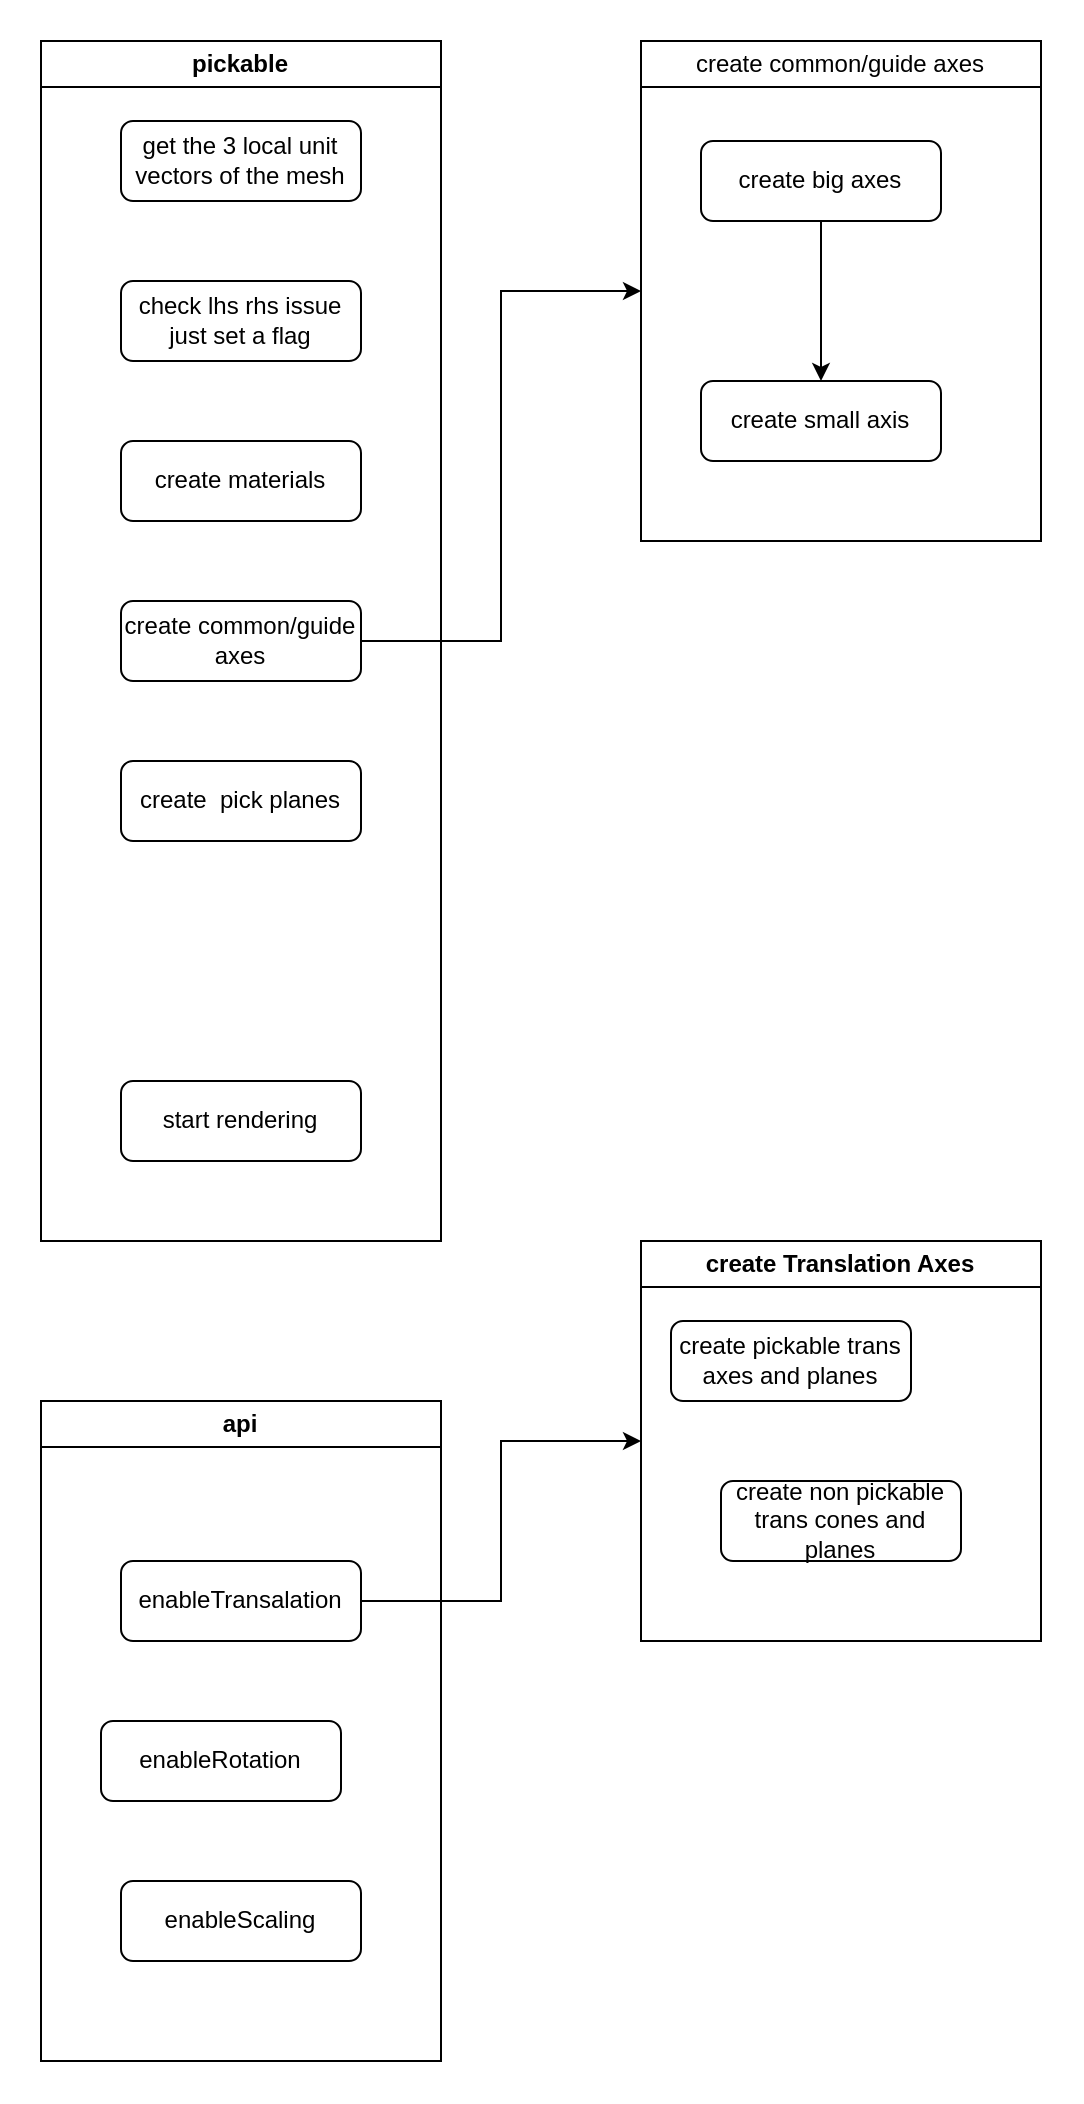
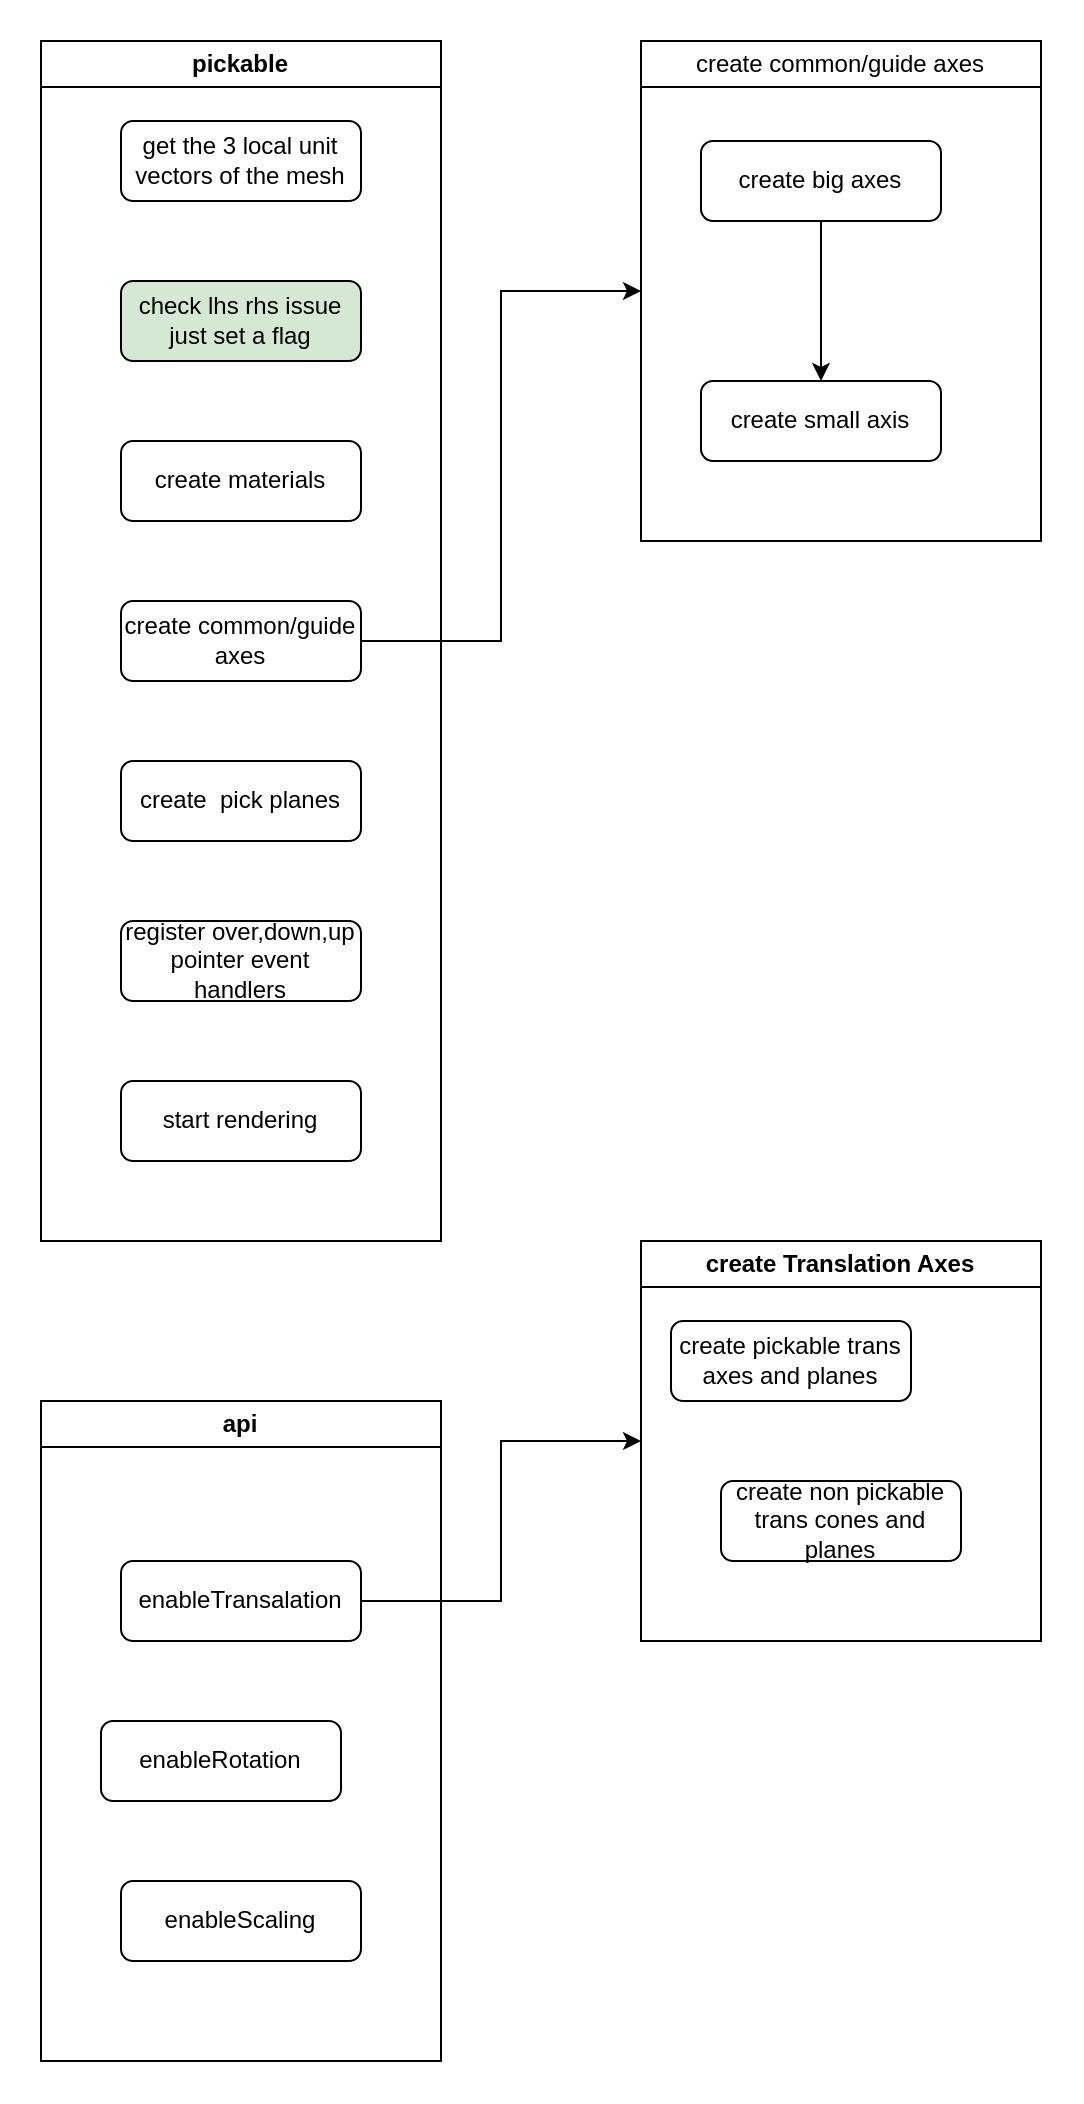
(241, 321) -> (241, 321)
none -> (241, 961)
